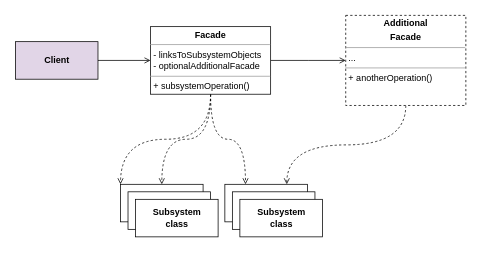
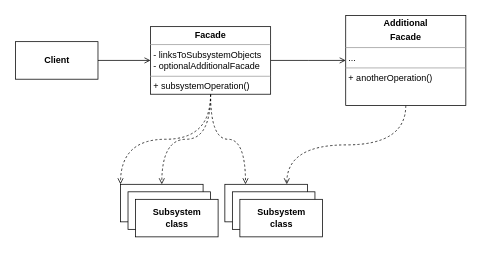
(57, 60) -> (57, 60)
(405, 60) -> (405, 60)
